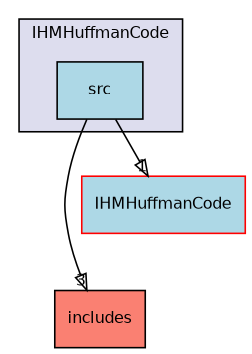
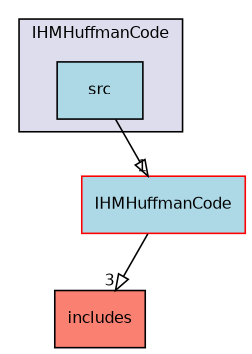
(65, 197) -> (136, 255)
